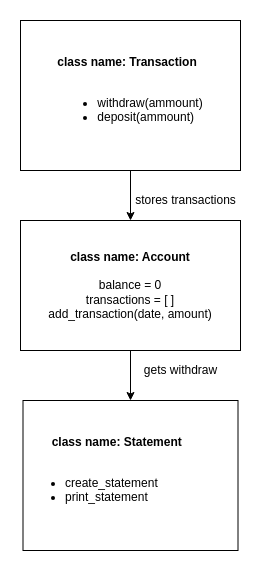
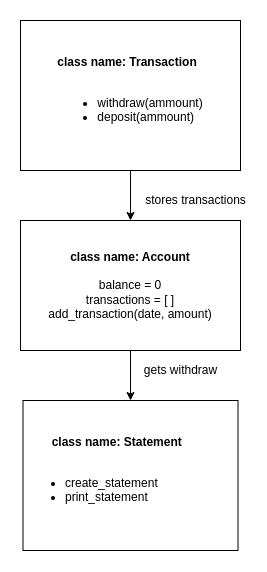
(186, 201) -> (196, 201)
